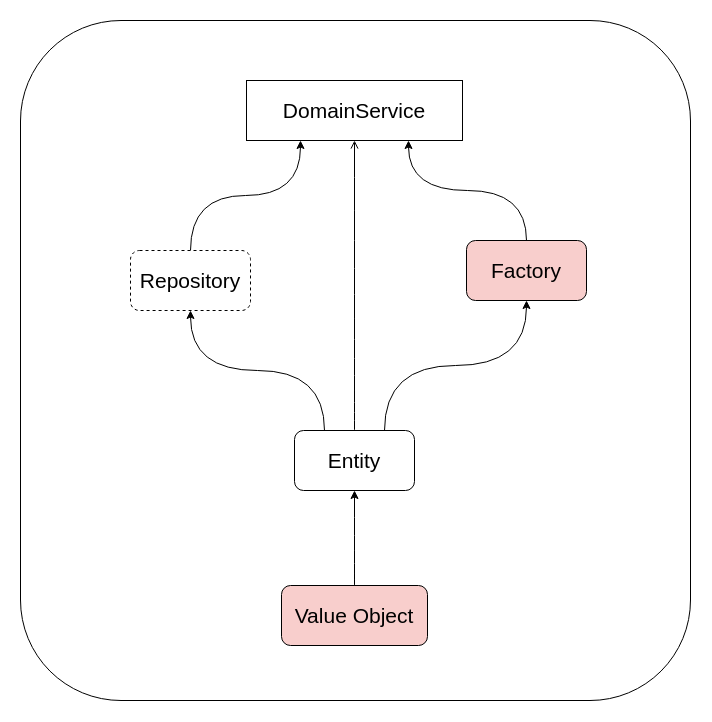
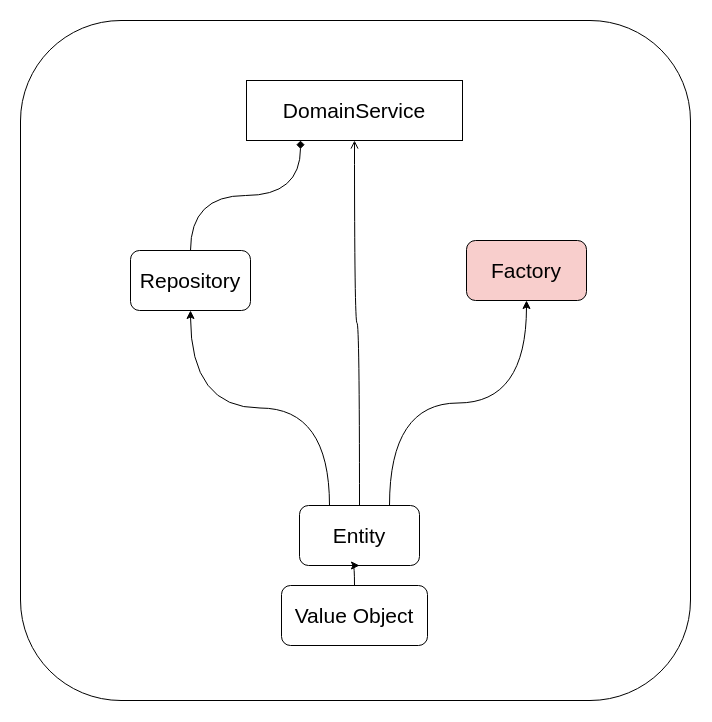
(300, 148) -> (300, 149)
(470, 191) -> none
(191, 281) -> (191, 281)
(355, 461) -> (360, 536)
(355, 616) -> (355, 616)
